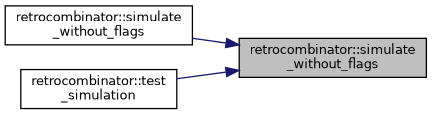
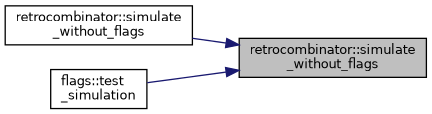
(99, 89) -> (99, 89)
